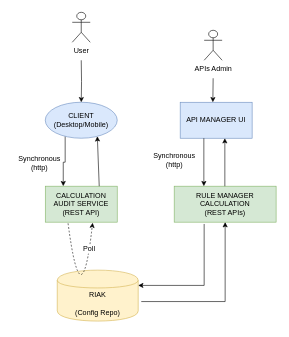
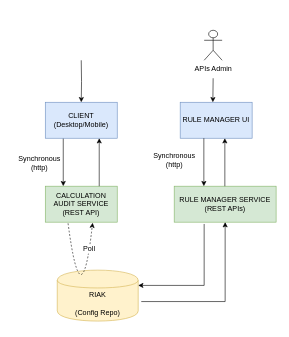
(81, 27) -> none
(81, 120) -> (81, 120)
(216, 120) -> (216, 120)
(225, 204) -> (225, 204)
